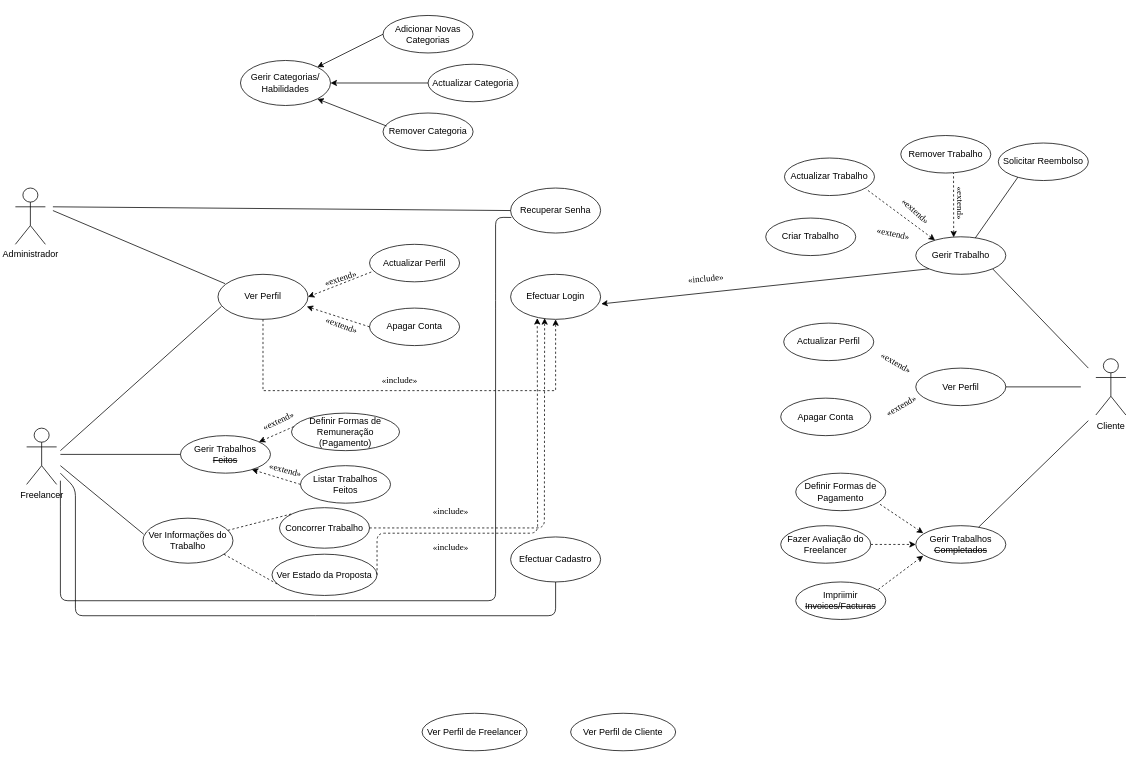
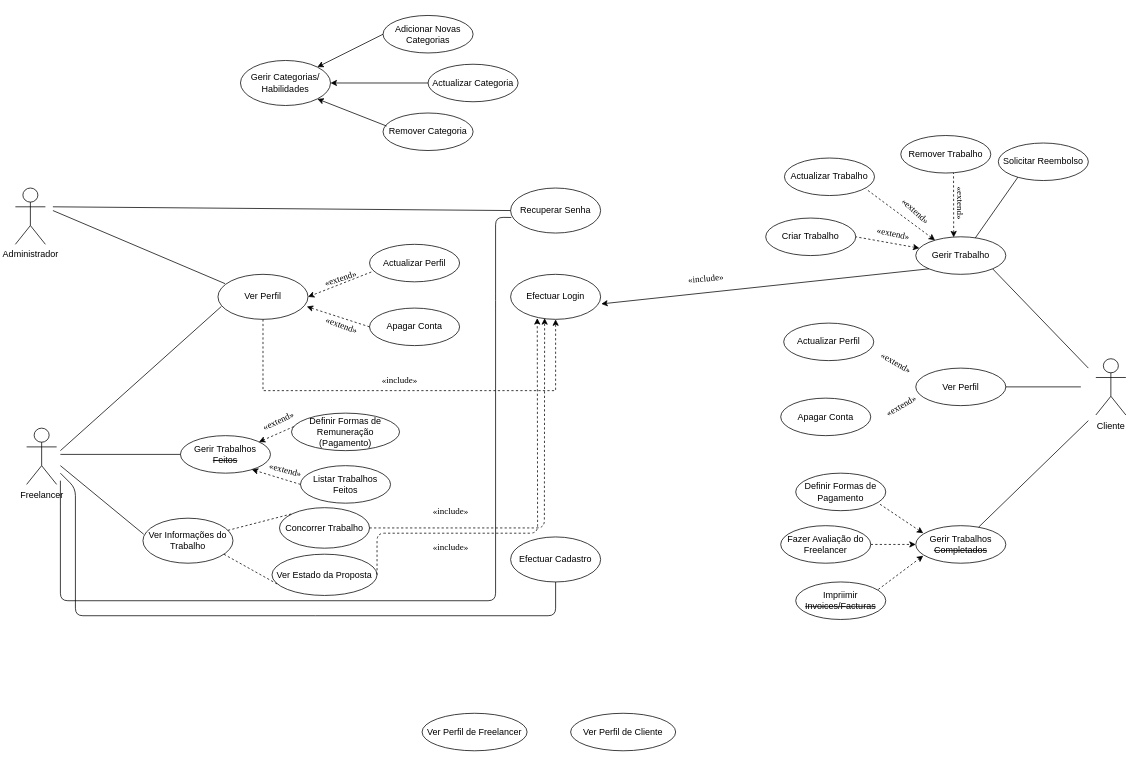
none -> (886, 242)
